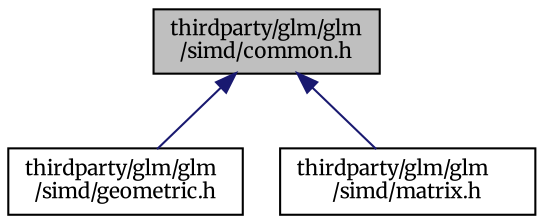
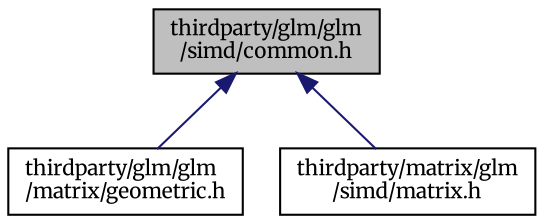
(126, 182) -> (126, 182)
(408, 182) -> (408, 182)
